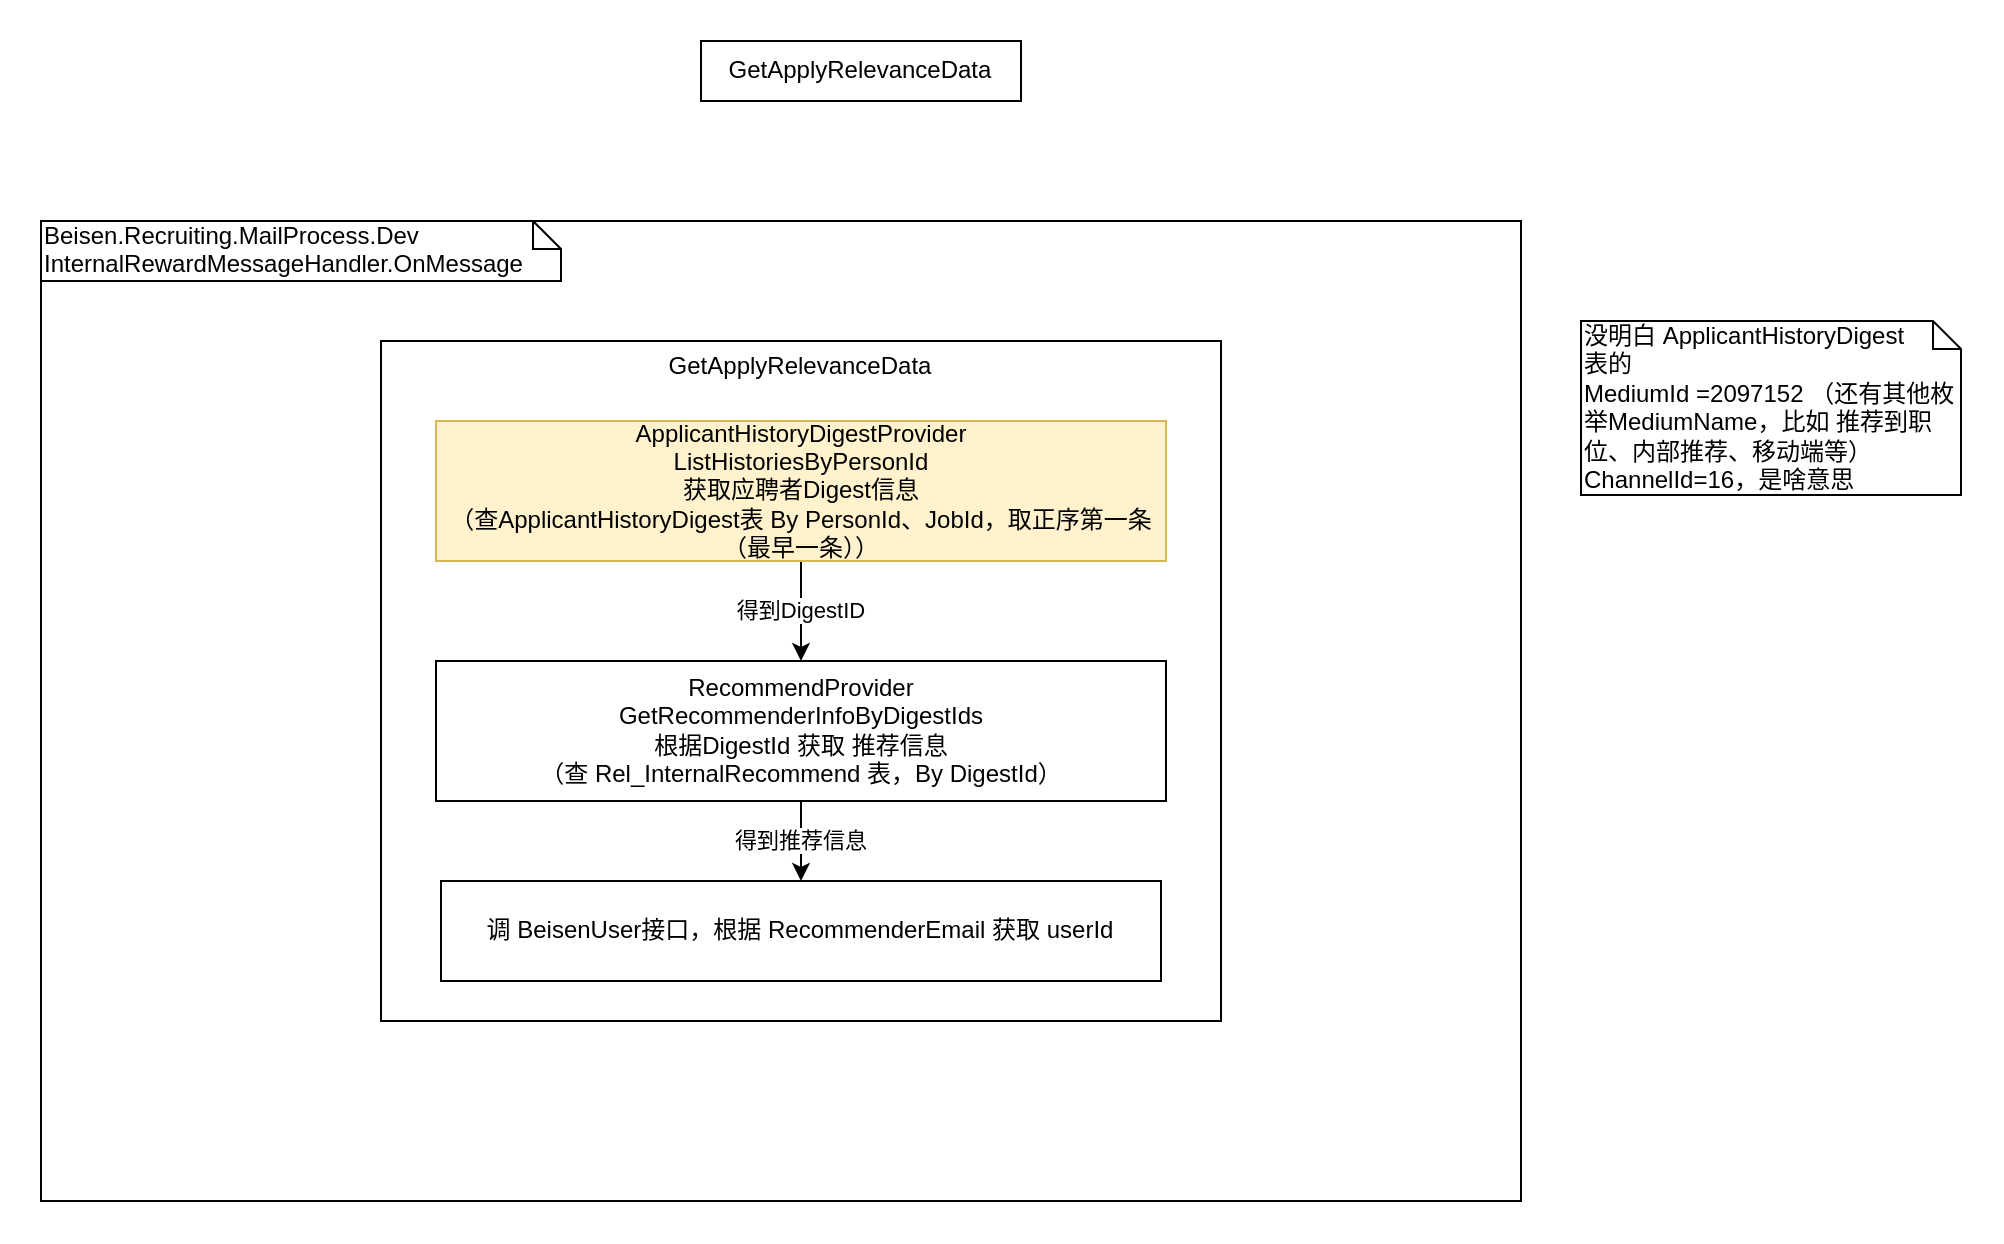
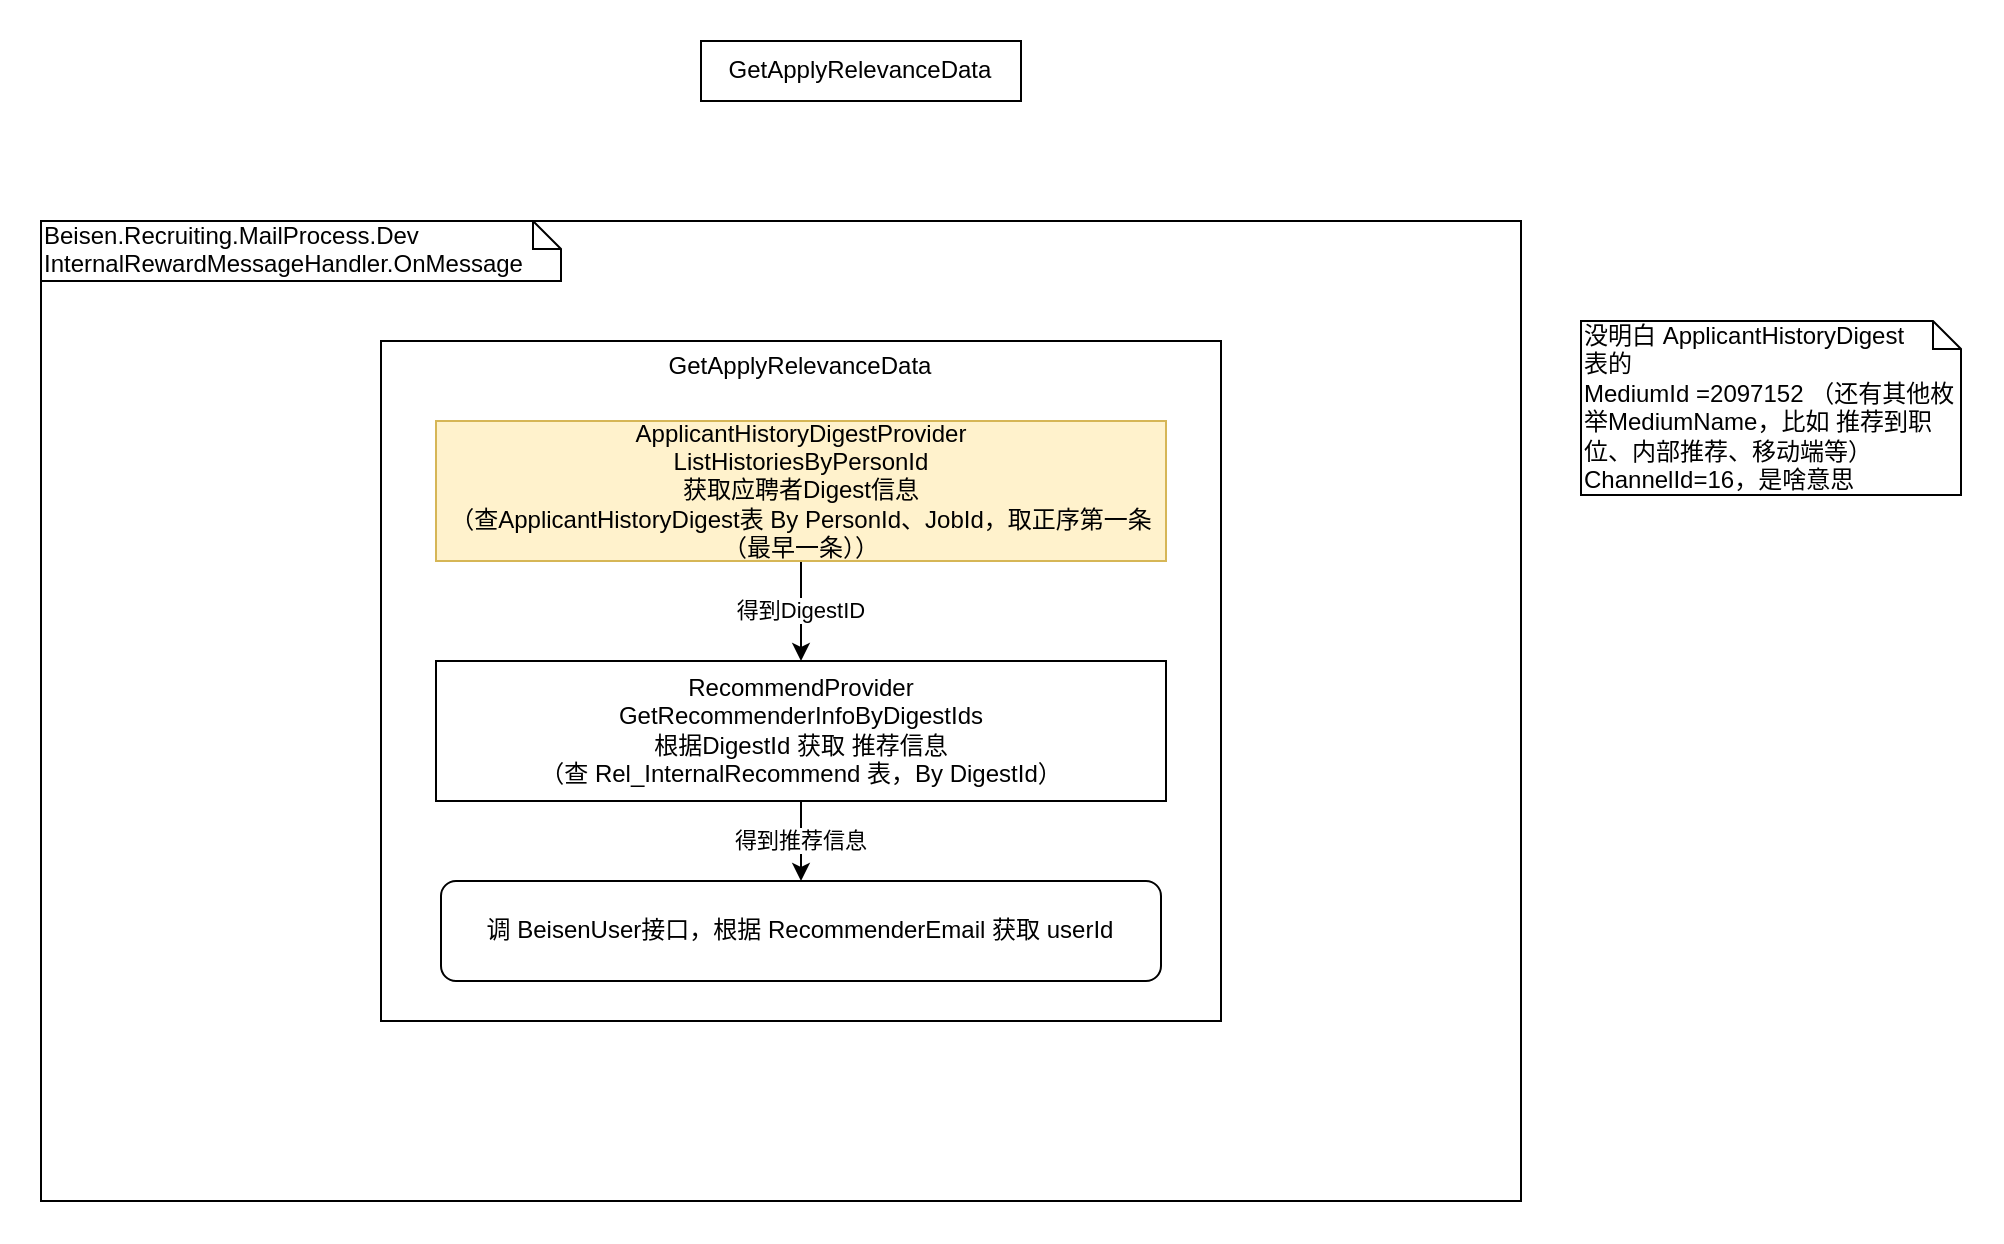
(801, 931) -> (801, 931)
